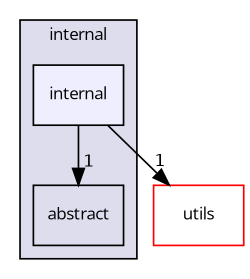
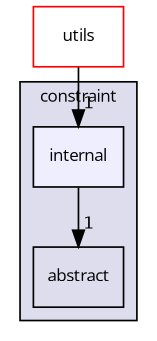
(78, 36) -> (78, 98)
(126, 143) -> (78, 92)
